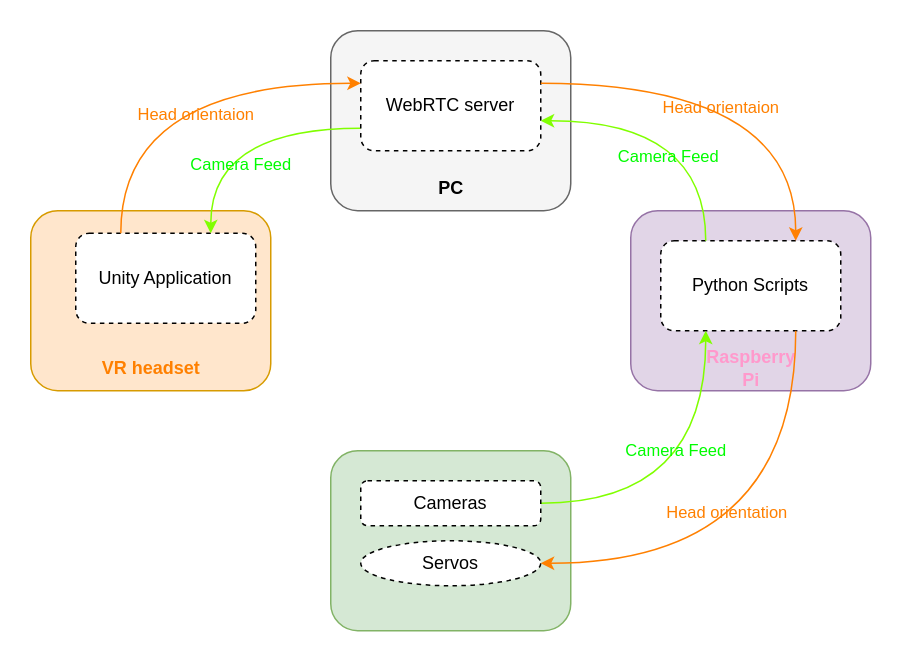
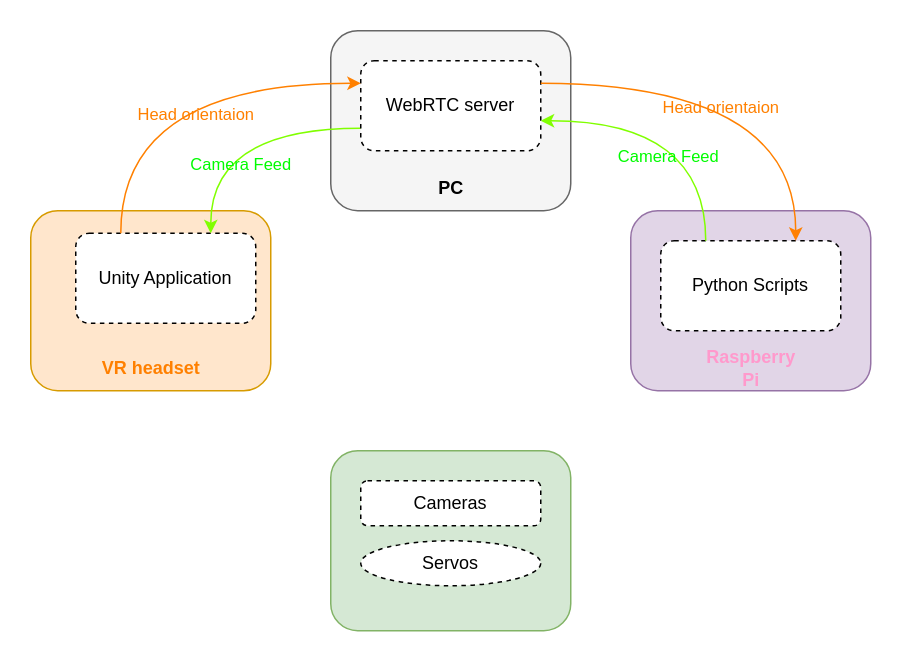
(664, 463) -> none
(731, 508) -> none
